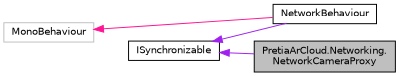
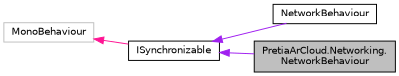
(188, 23) -> (116, 42)
(325, 57) -> (325, 57)
